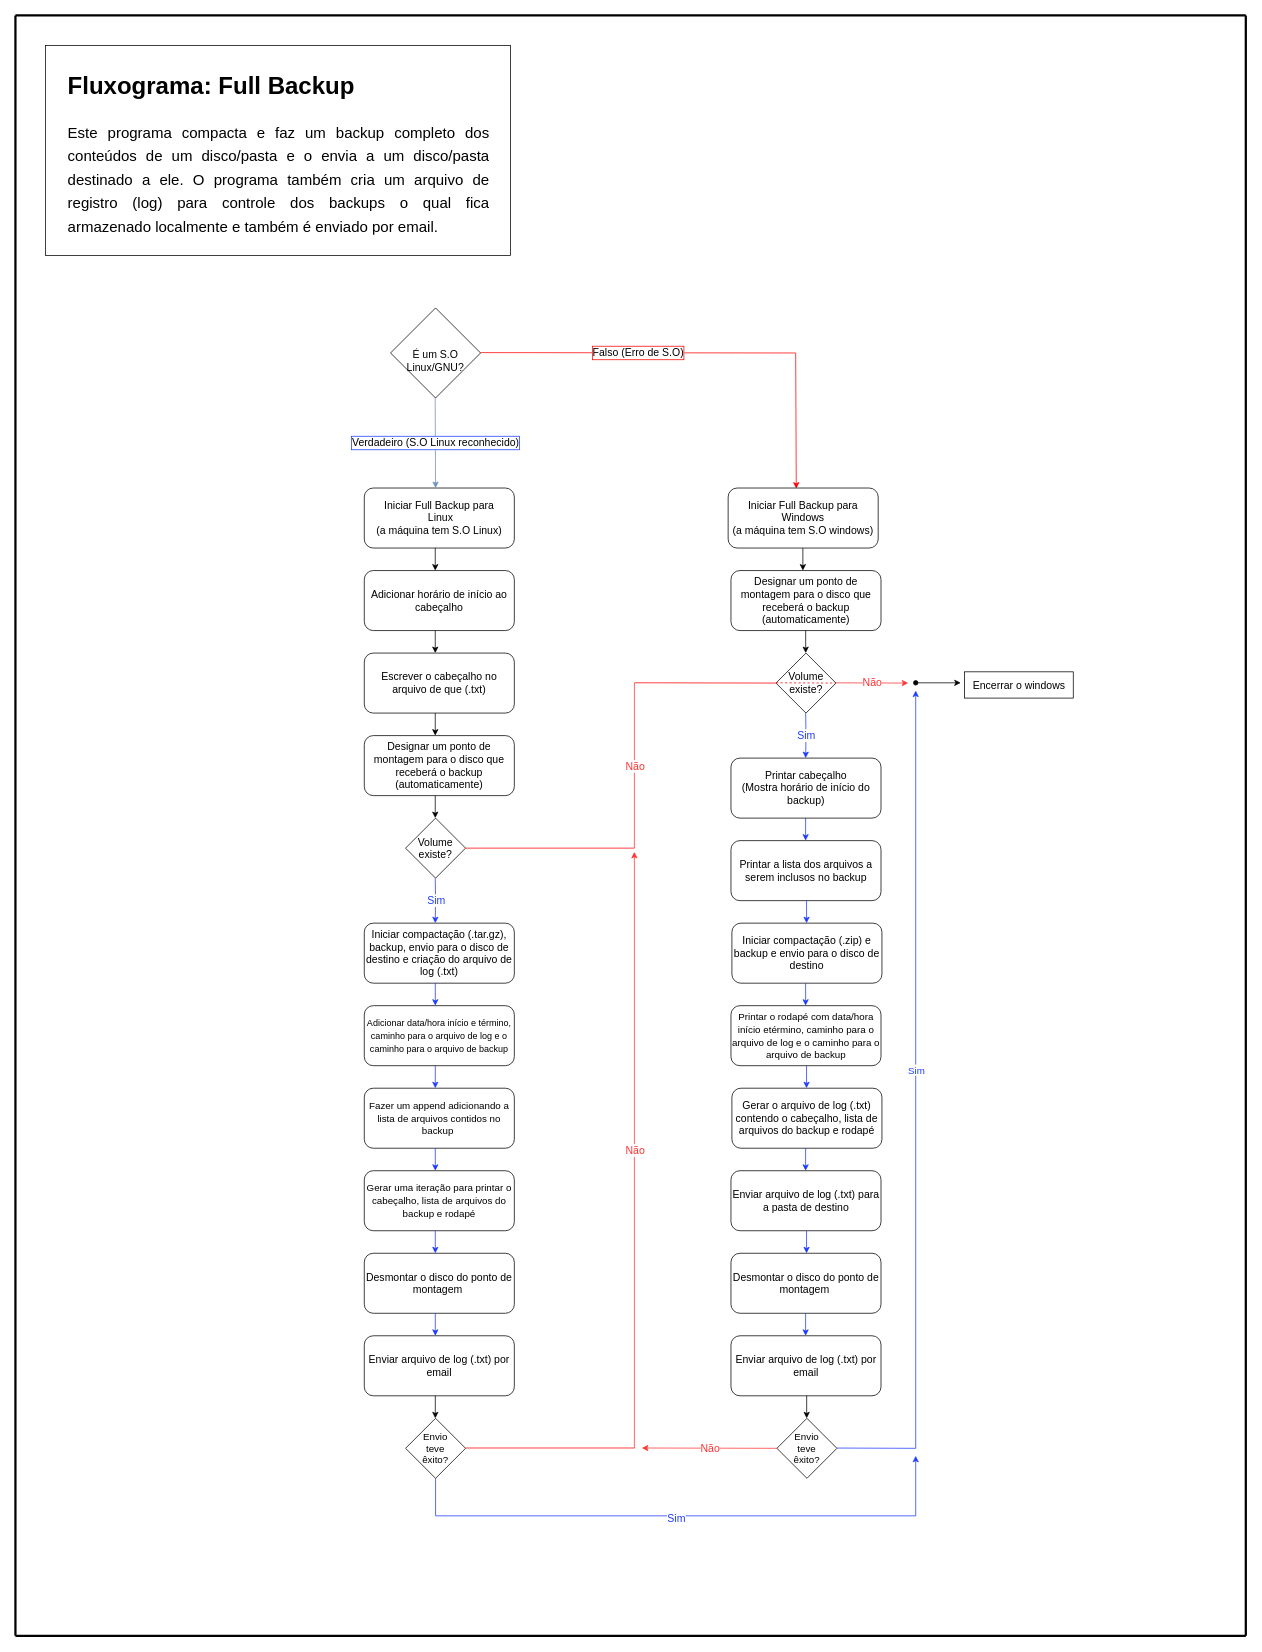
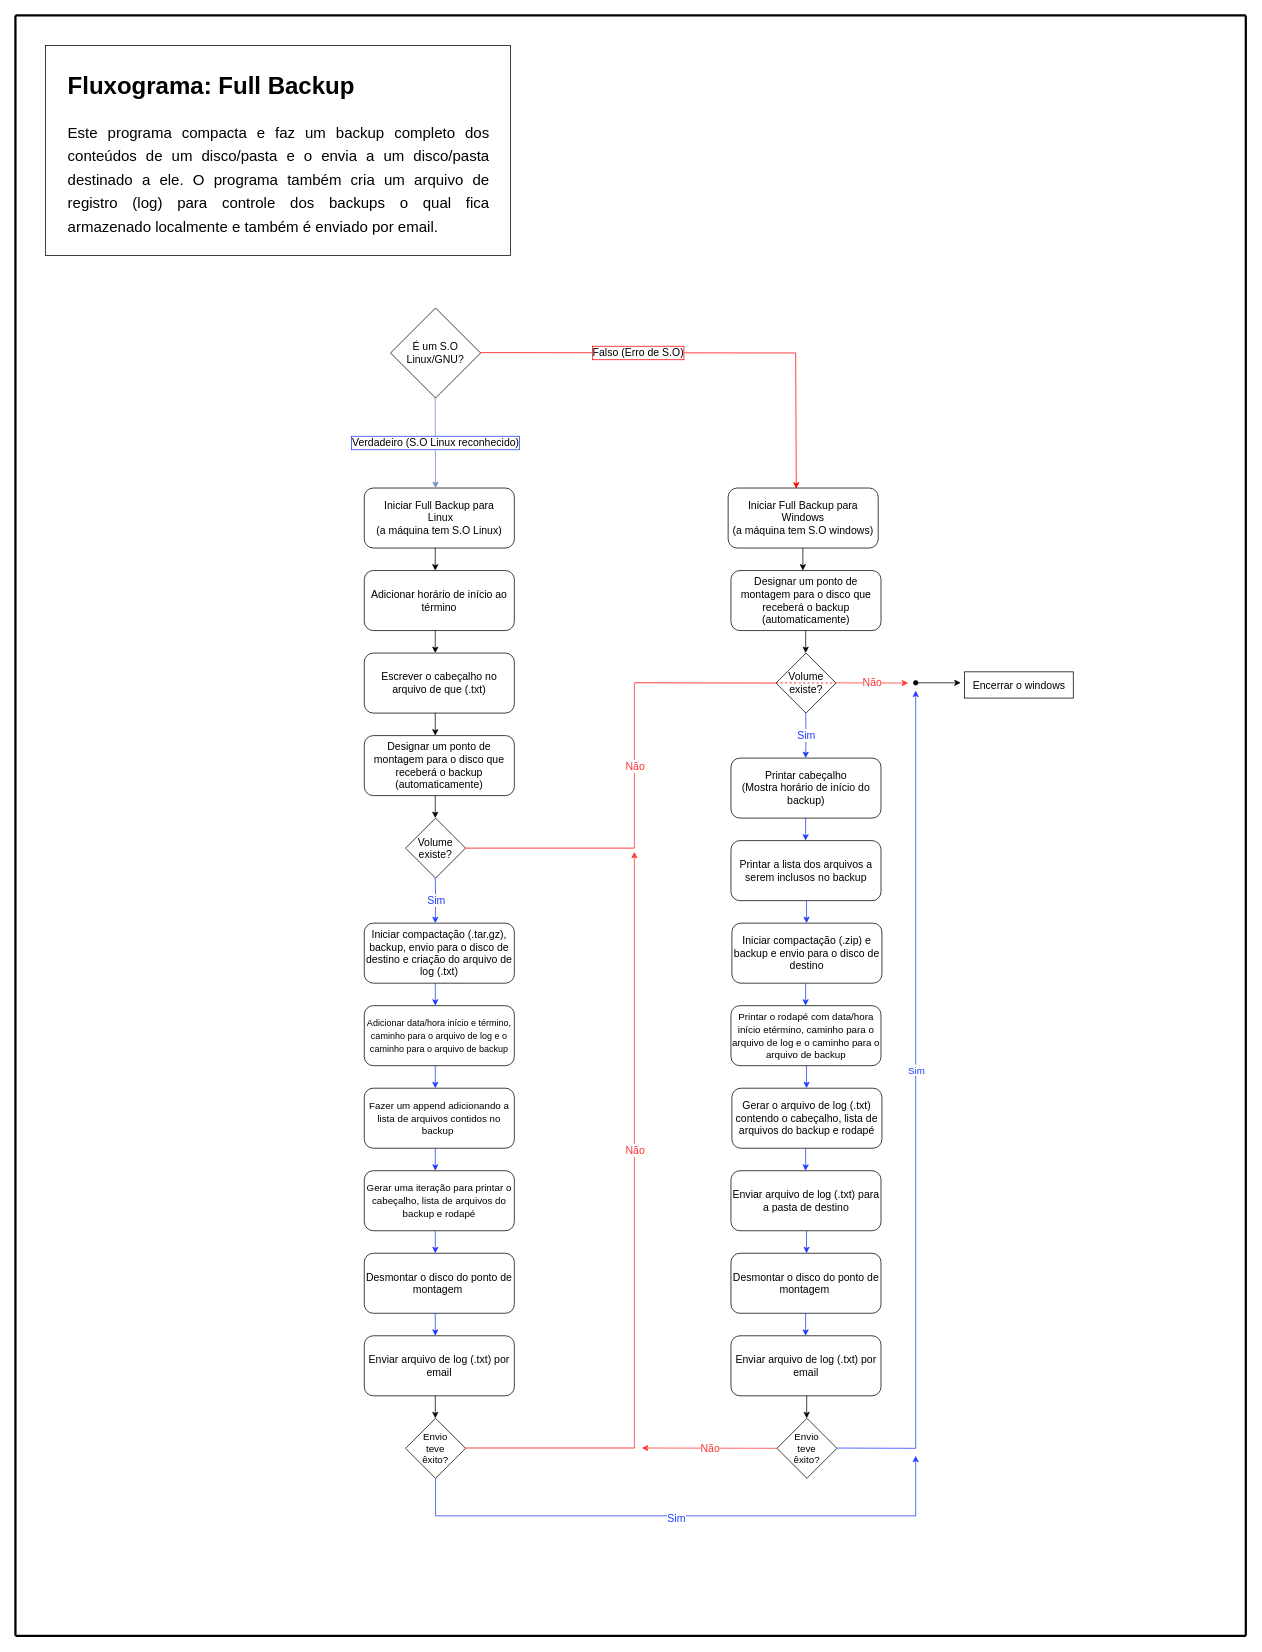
(435, 360) -> (435, 353)
(439, 600) -> (439, 600)
